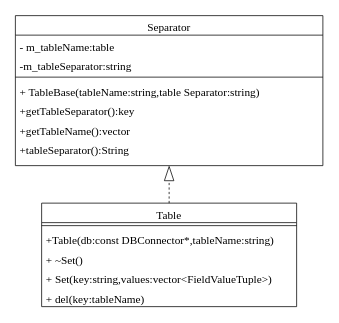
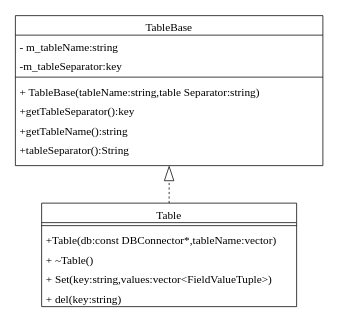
(169, 27) -> (169, 27)
(74, 47) -> (77, 47)
(91, 66) -> (83, 66)
(86, 131) -> (84, 131)
(180, 240) -> (182, 240)
(69, 260) -> (74, 260)
(103, 299) -> (93, 299)
